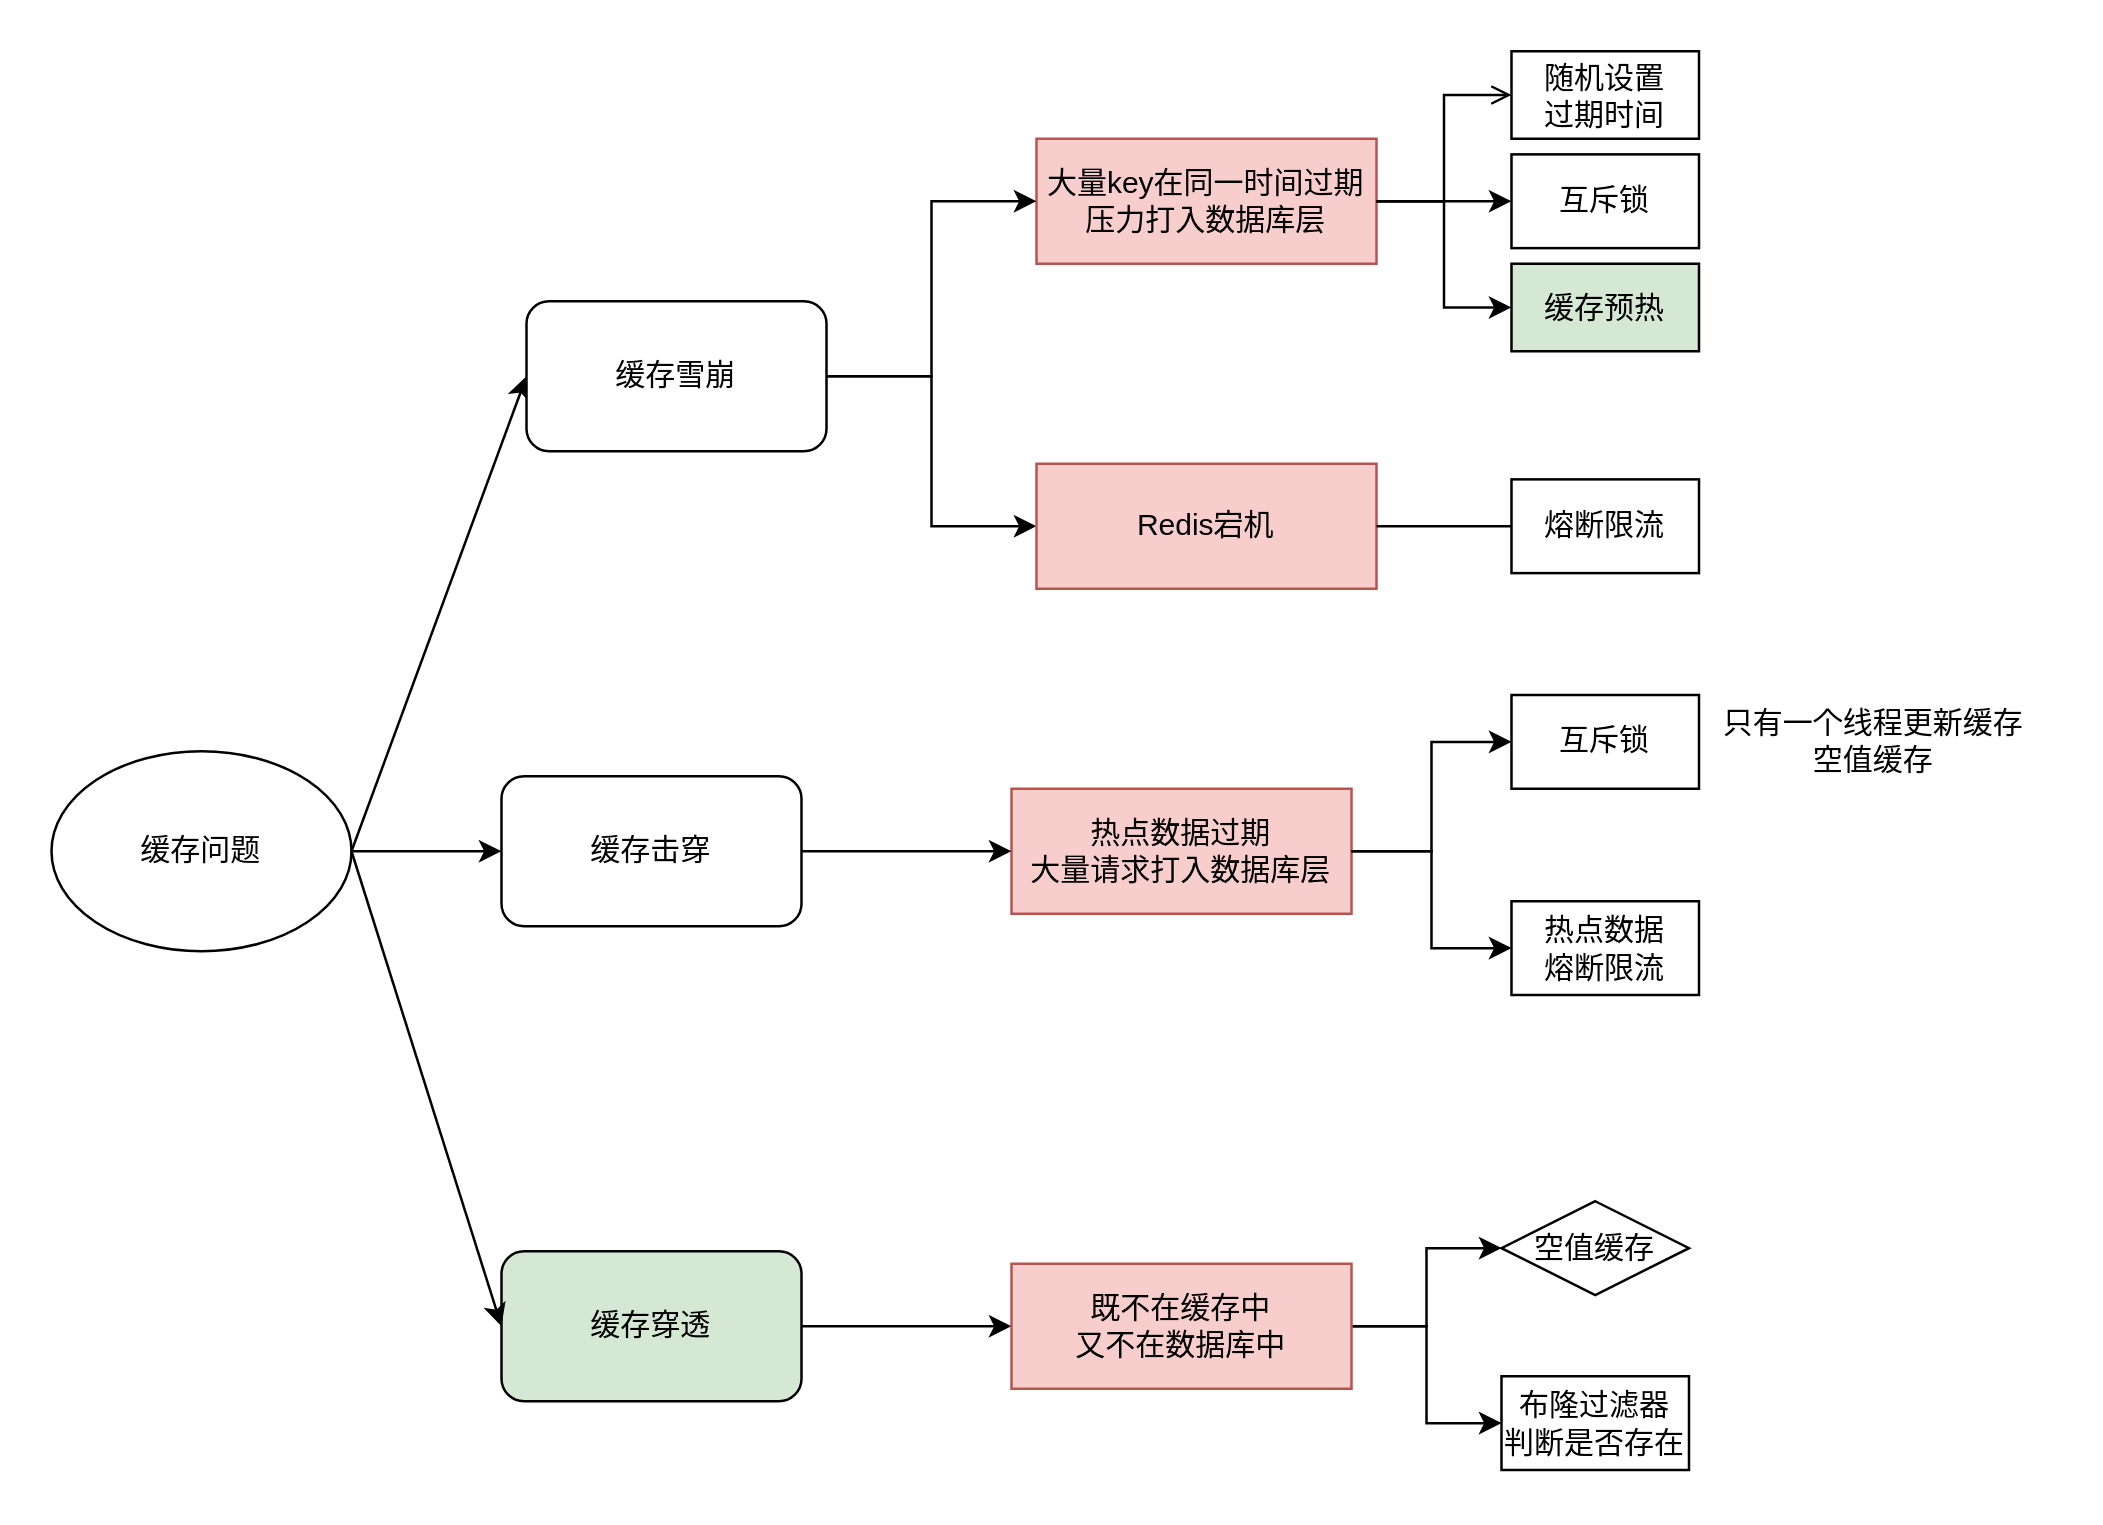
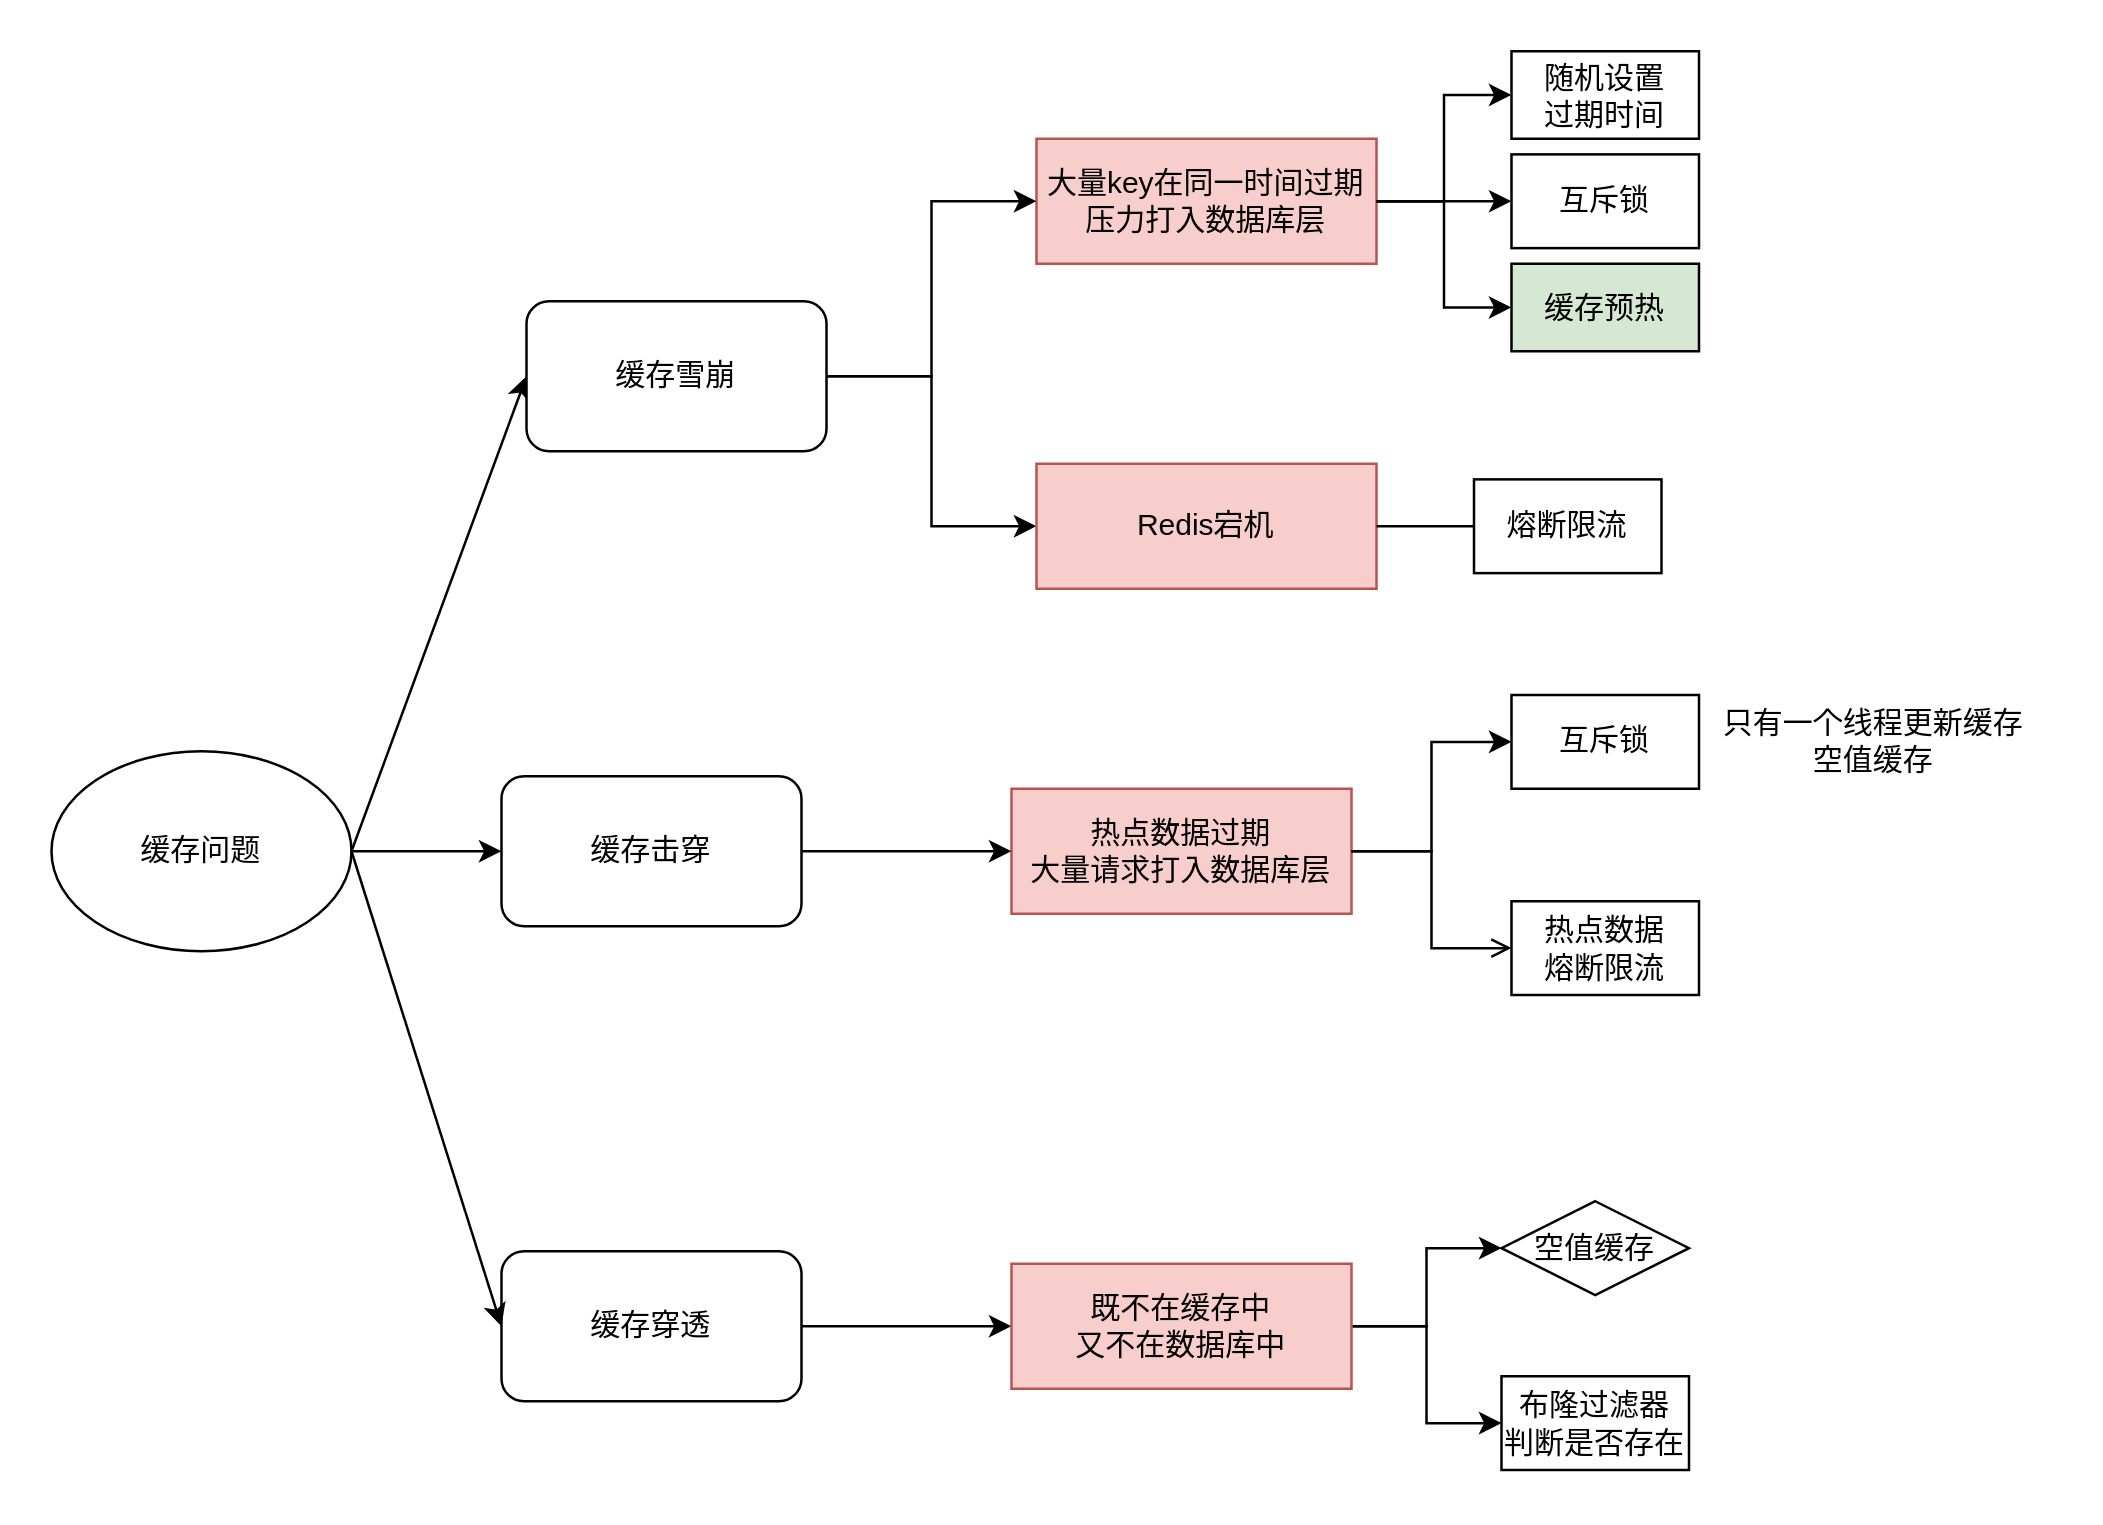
(1498, 95) -> (1493, 95)
(1605, 526) -> (1568, 526)
(1493, 948) -> (1497, 948)
(651, 1326) -> (651, 1326)
